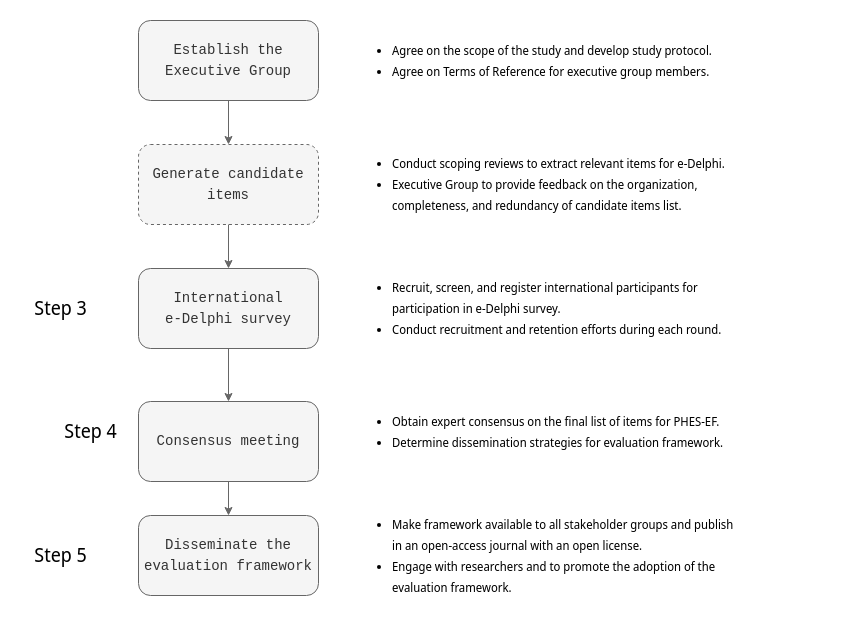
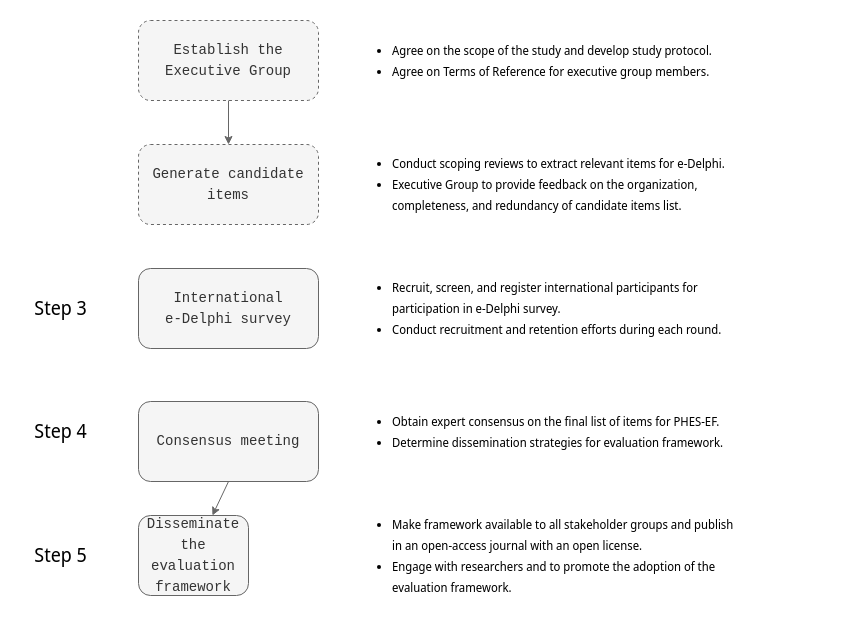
(229, 61) -> (229, 61)
(229, 243) -> none
(229, 372) -> none
(91, 432) -> (61, 432)
(229, 556) -> (194, 556)
